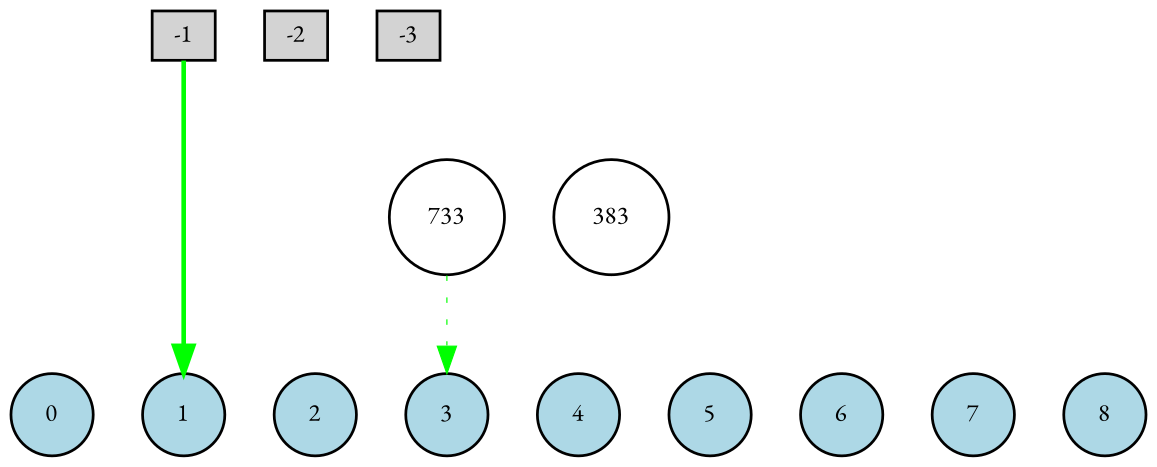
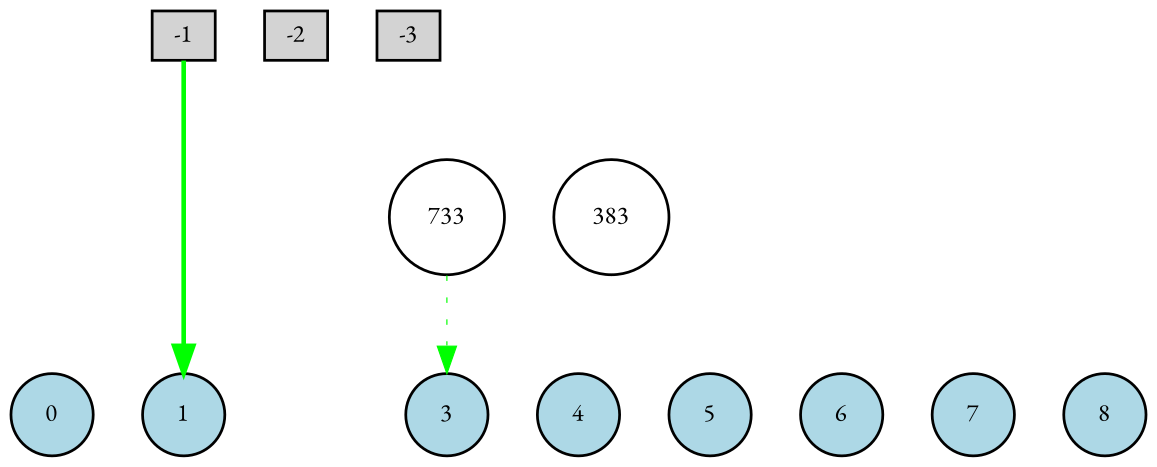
(315, 415) -> none
